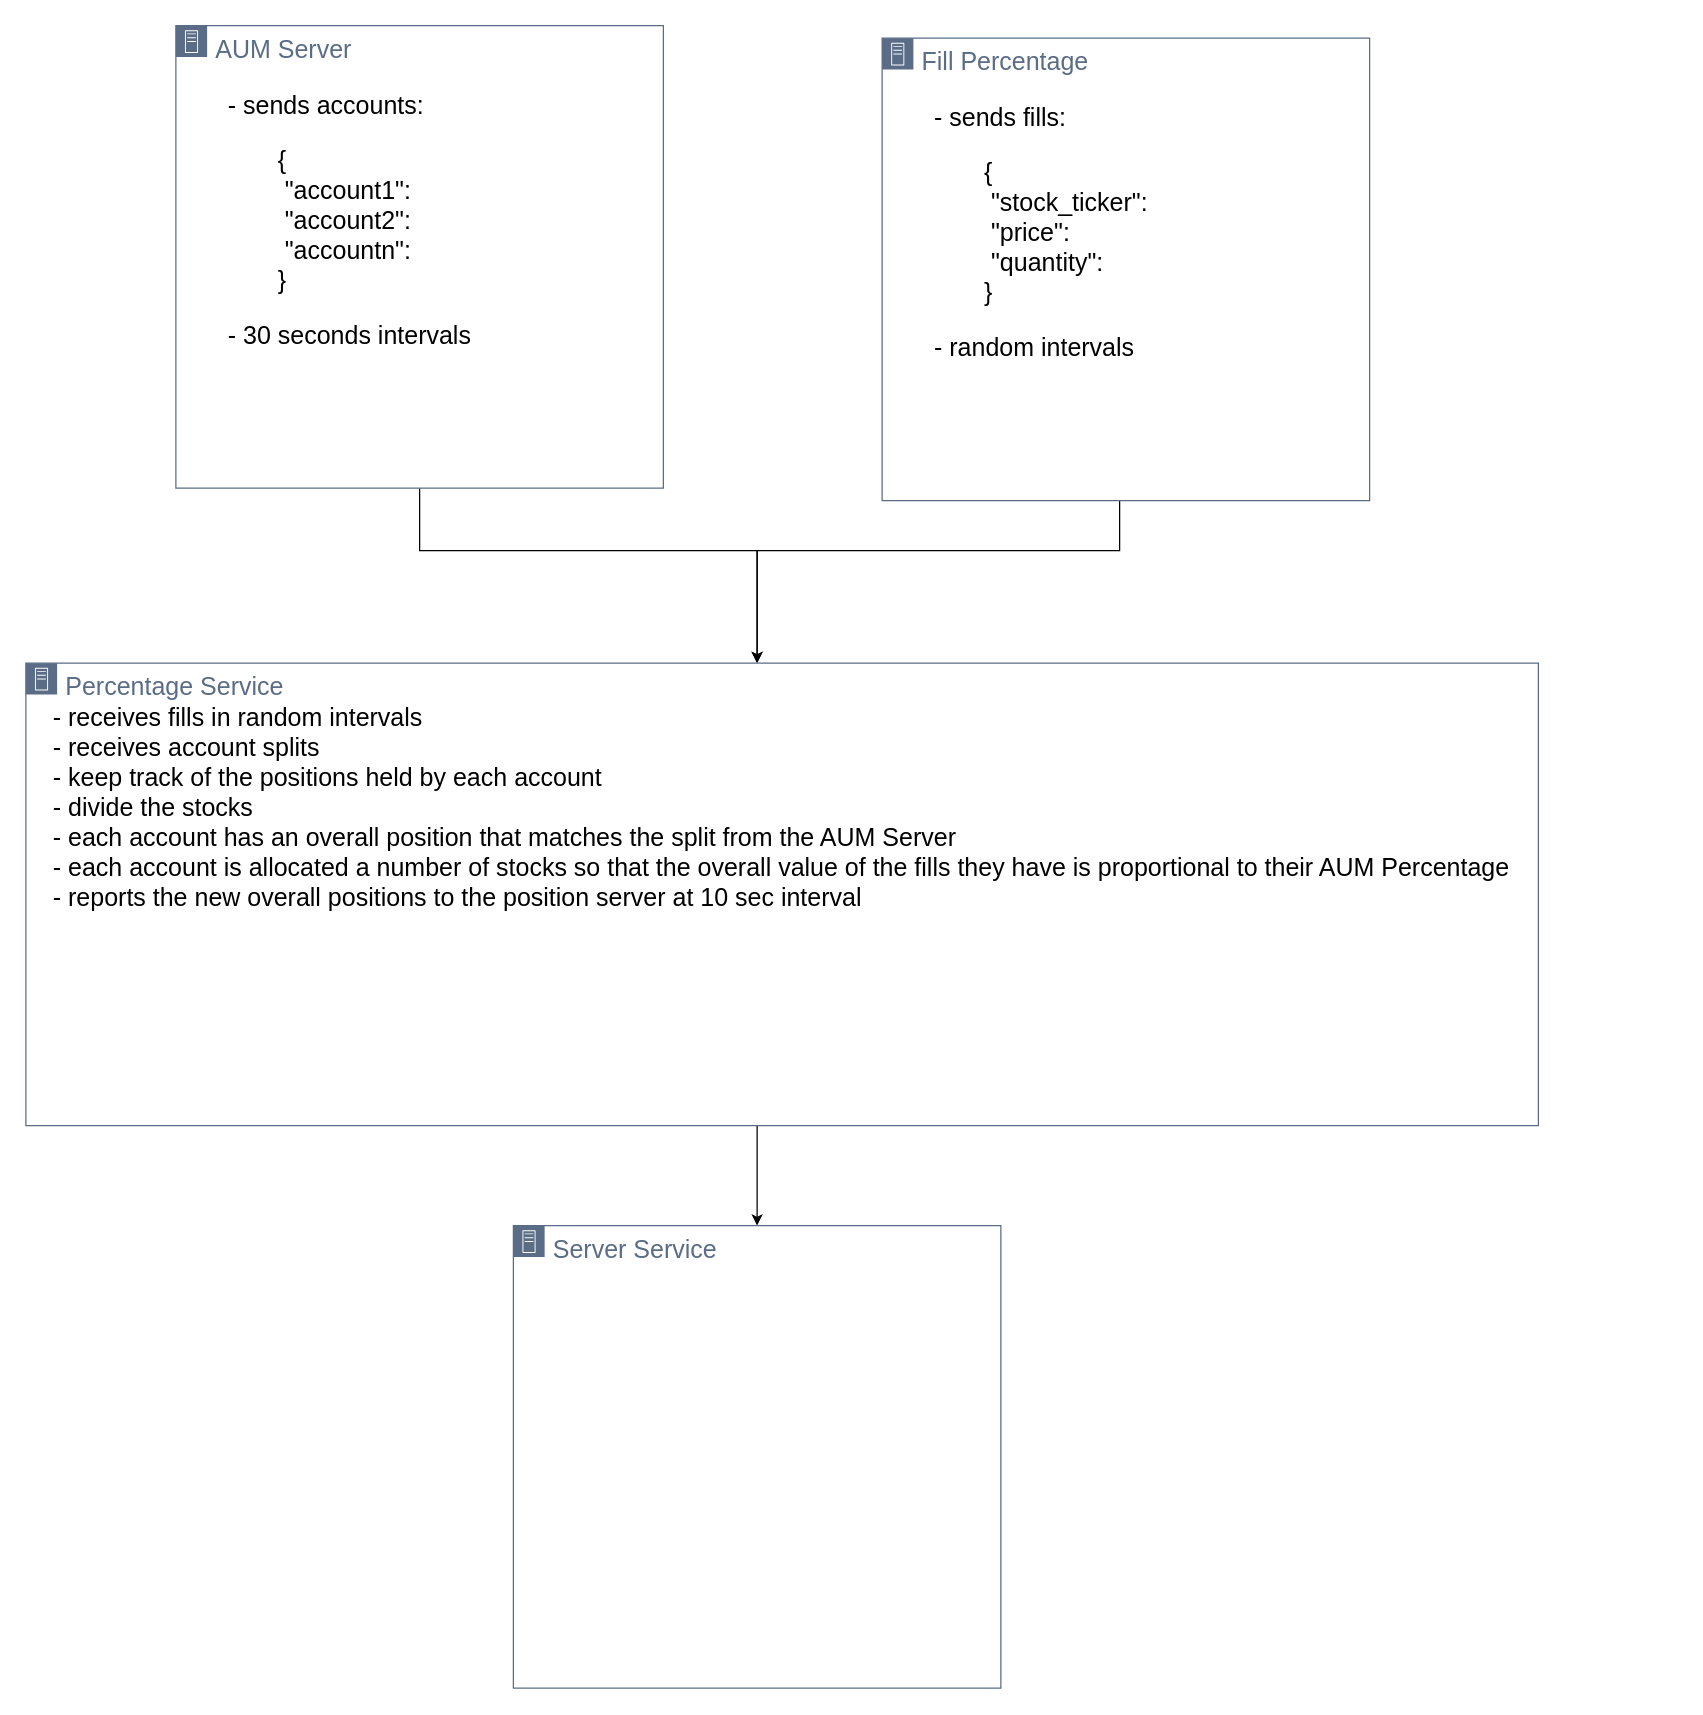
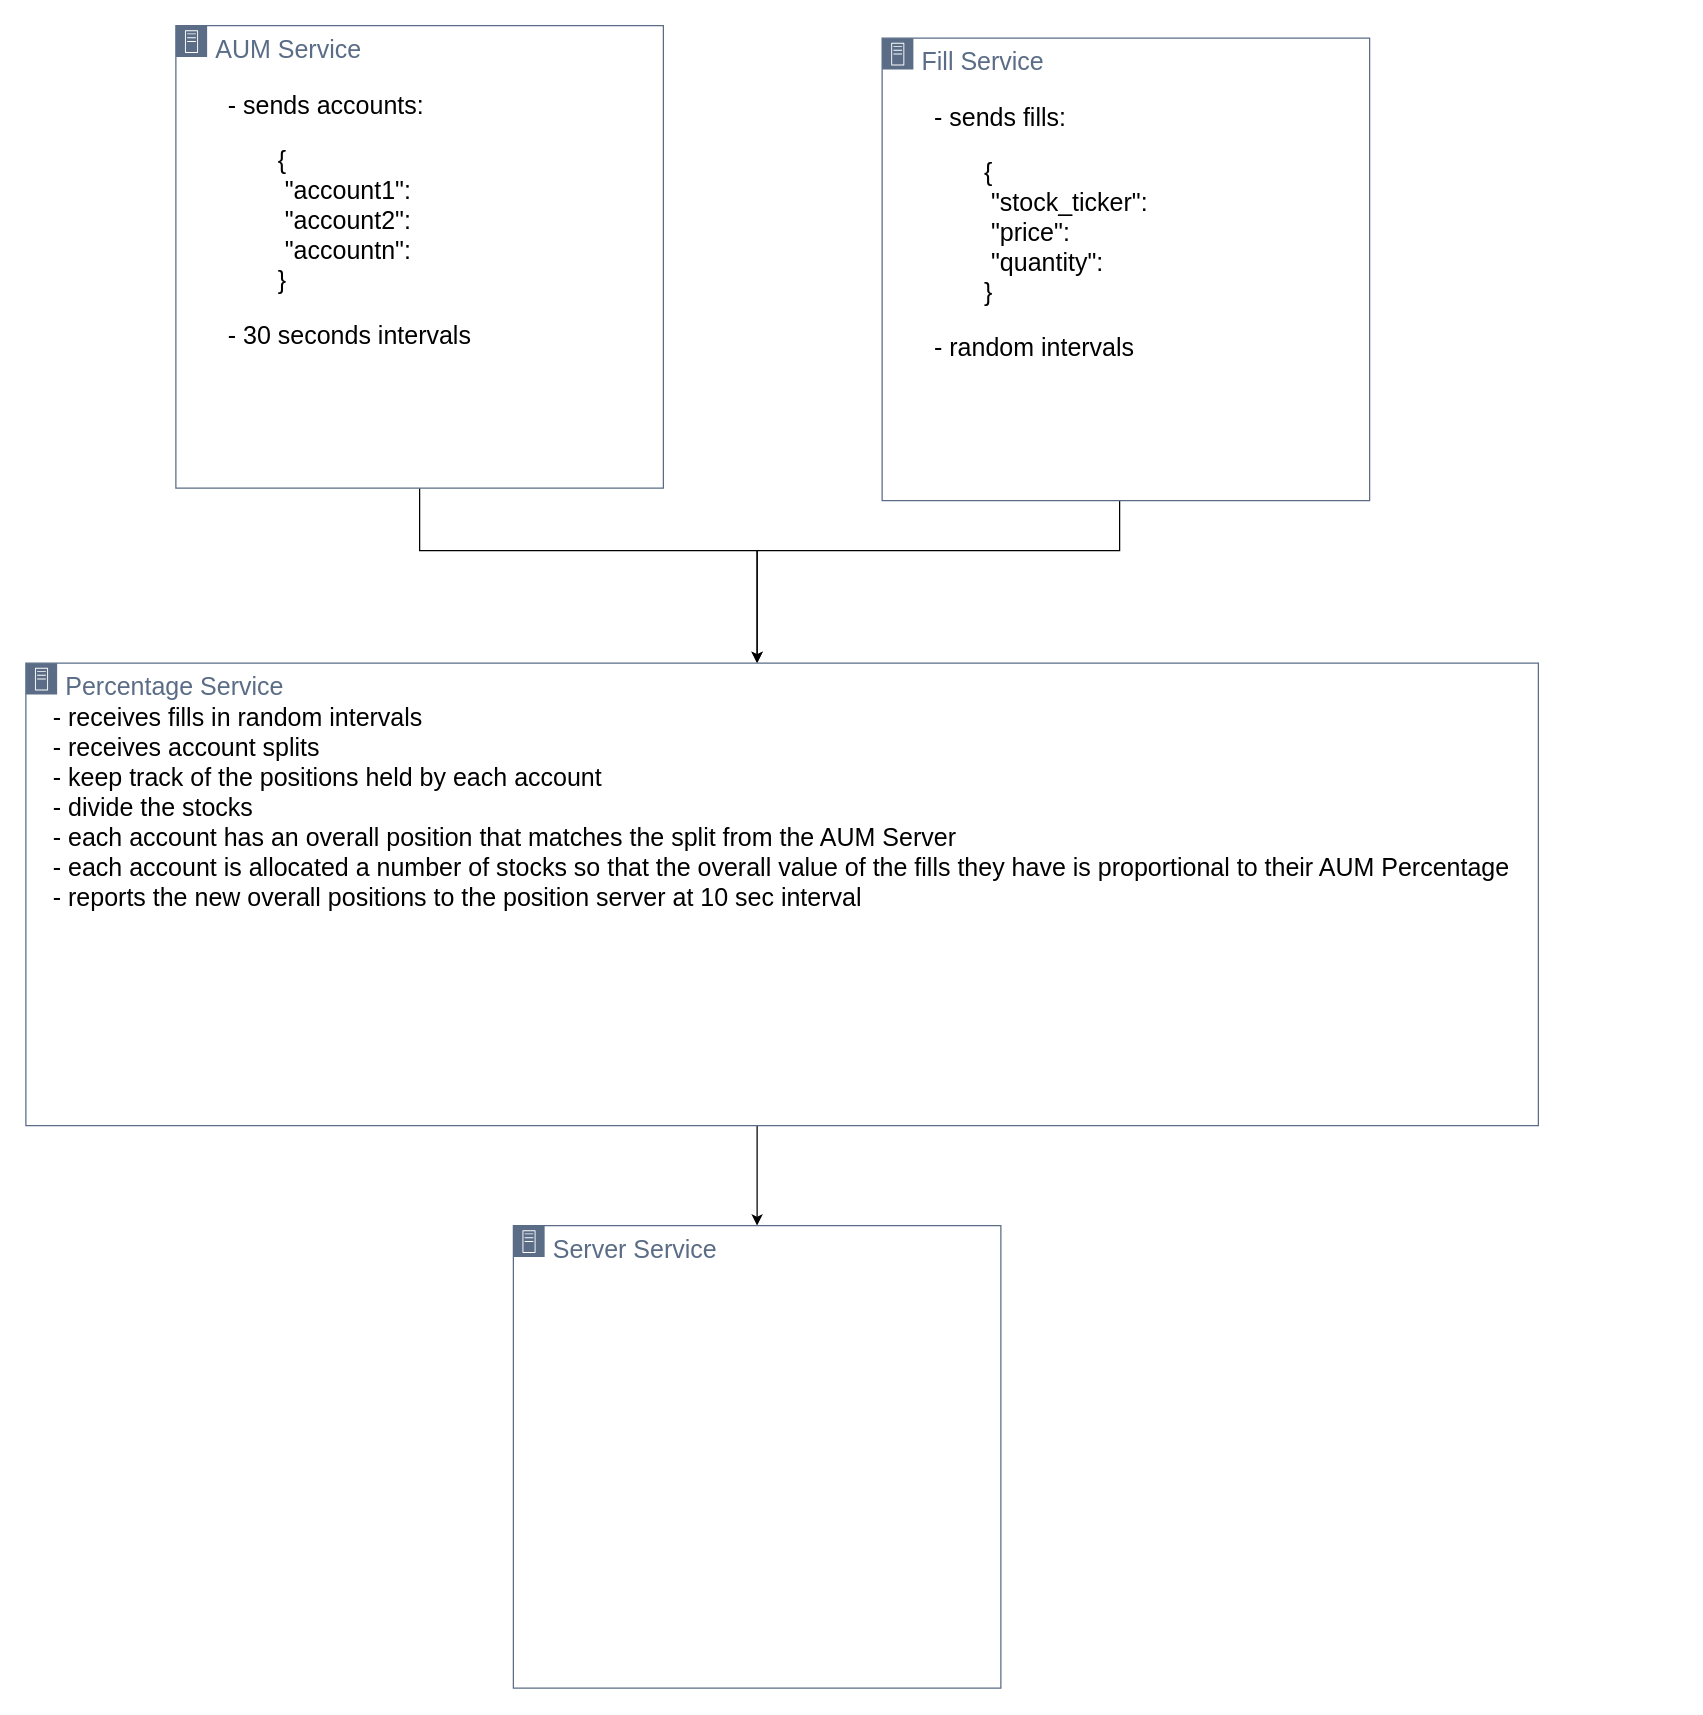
(256, 43) -> (258, 43)
(977, 56) -> (963, 56)
